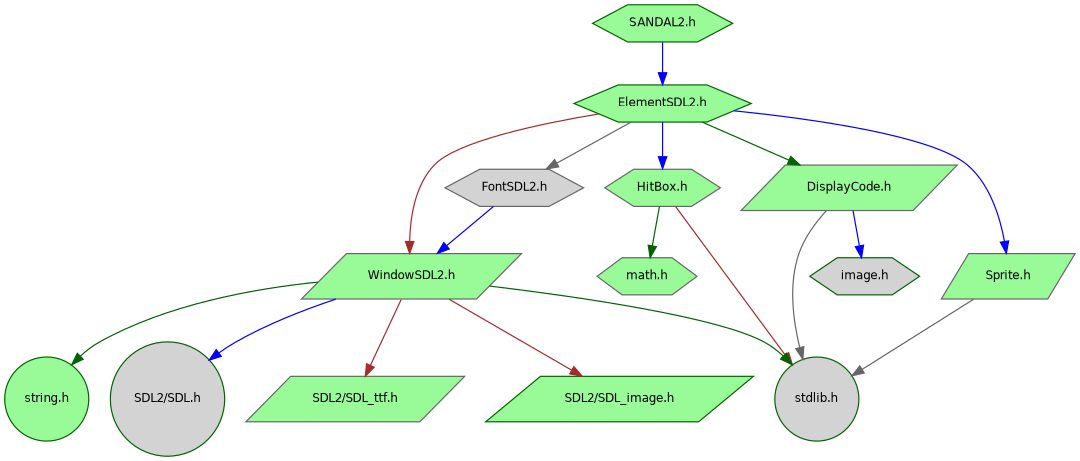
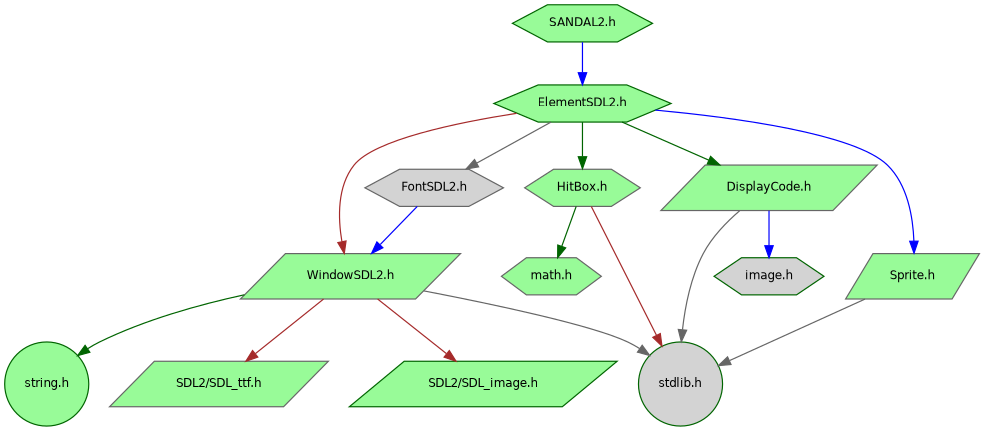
(663, 139) -> (582, 139)
(640, 308) -> (534, 314)
(168, 399) -> none
